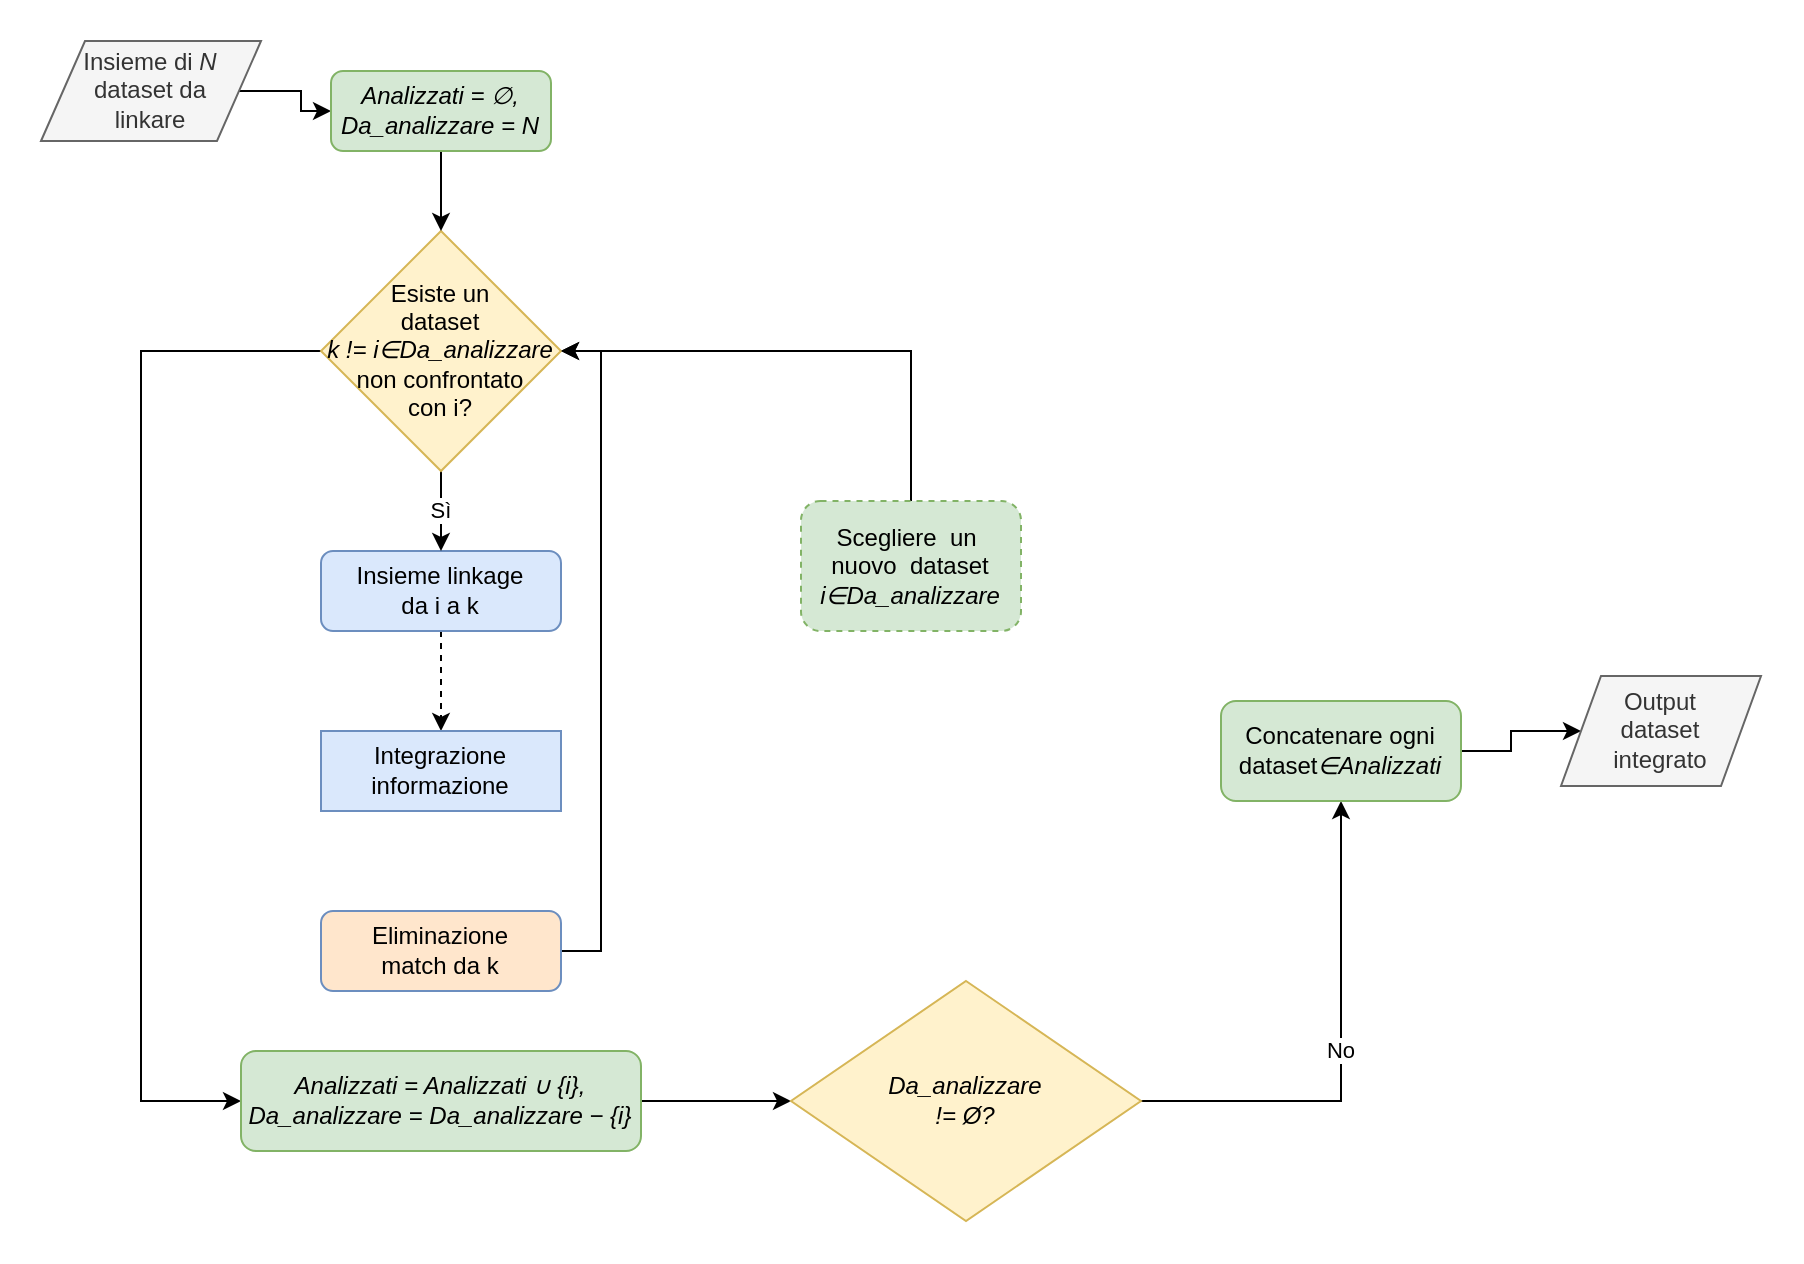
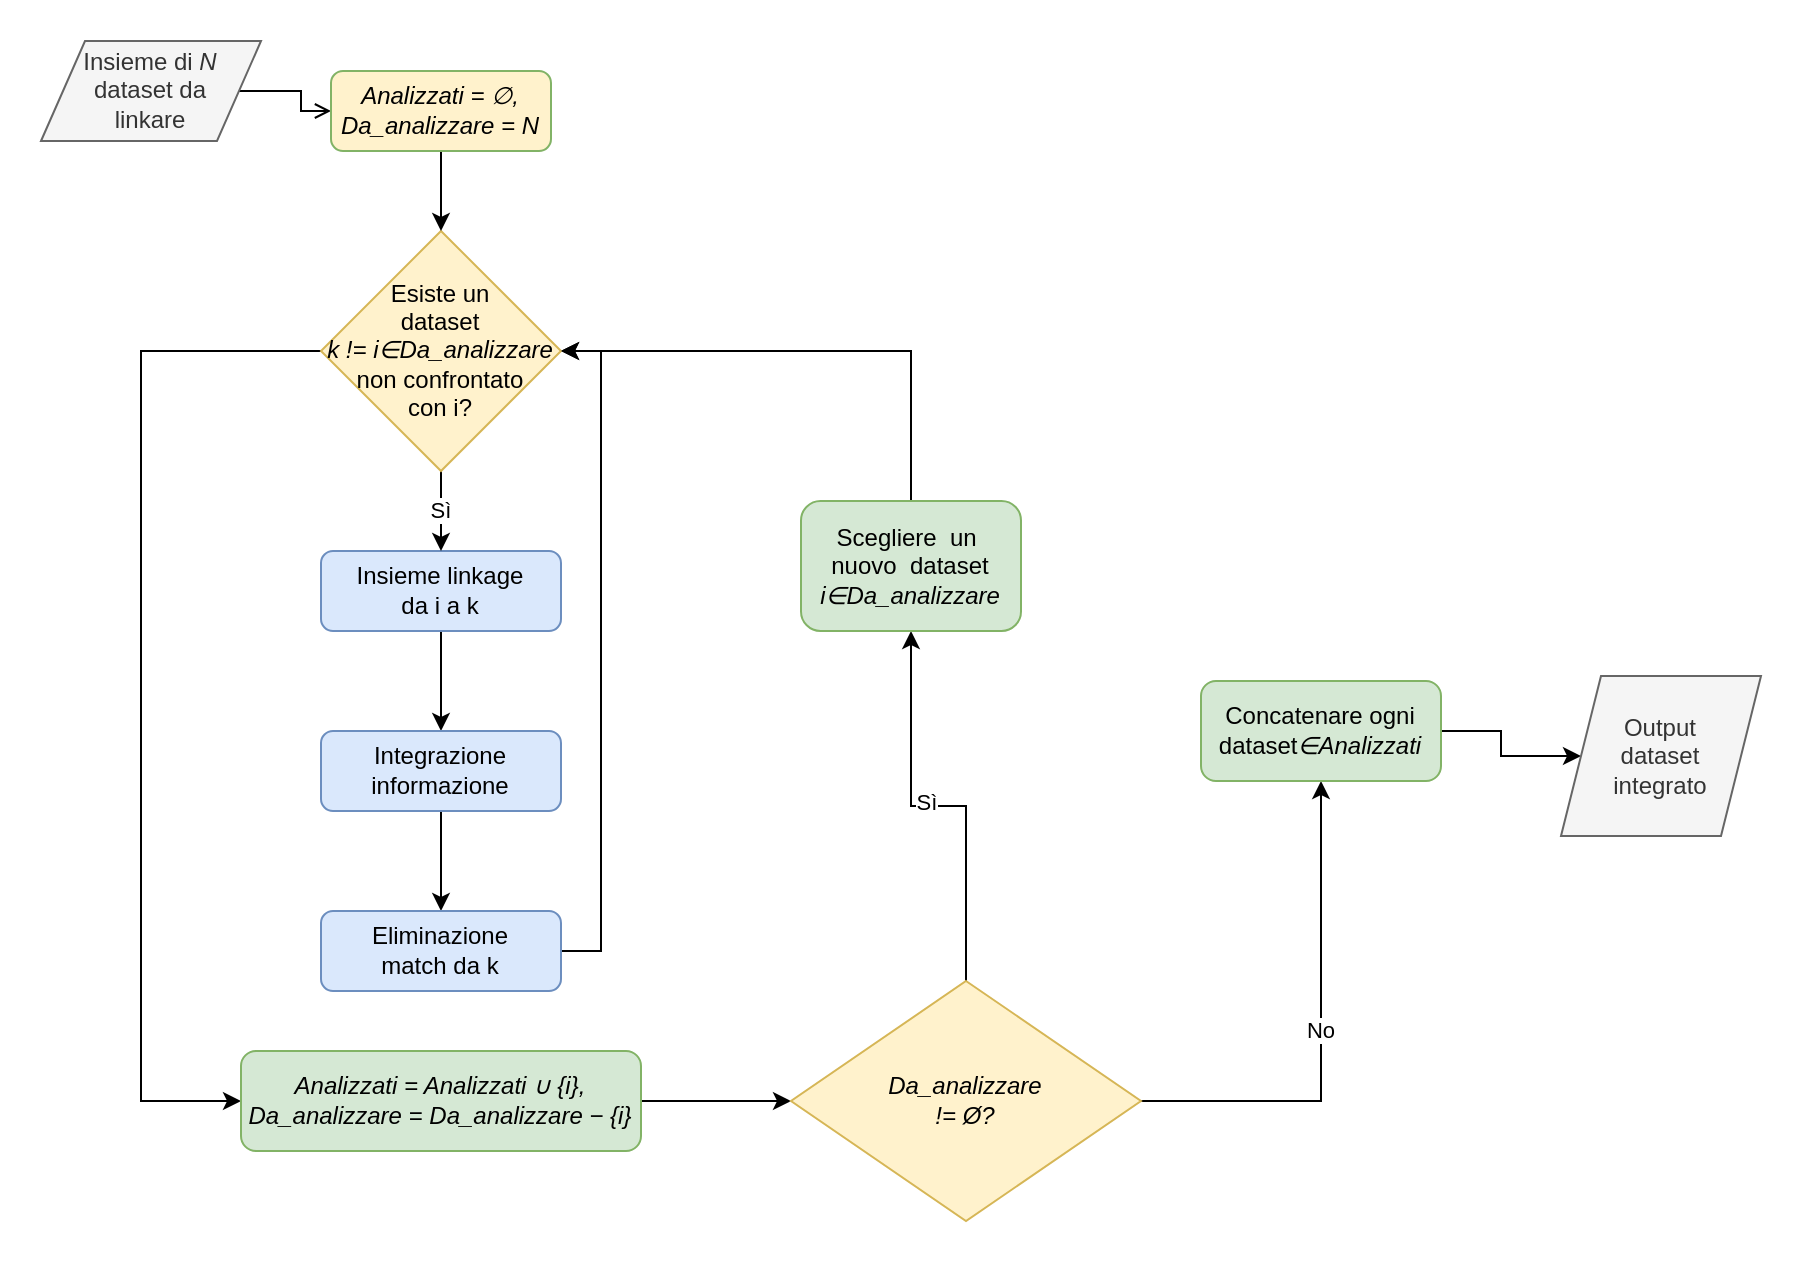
(316, 111) -> (319, 111)
(441, 111) -> (441, 111)
(911, 566) -> (911, 566)
(441, 675) -> (441, 675)
(1661, 731) -> (1661, 756)
(1341, 751) -> (1321, 731)
(441, 771) -> (441, 771)
none -> (945, 806)
none -> (441, 854)
(441, 951) -> (441, 951)
